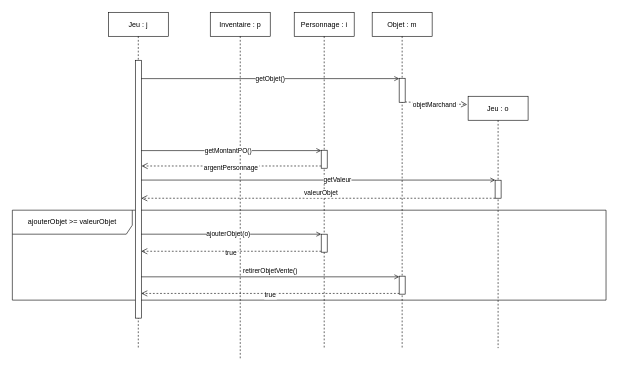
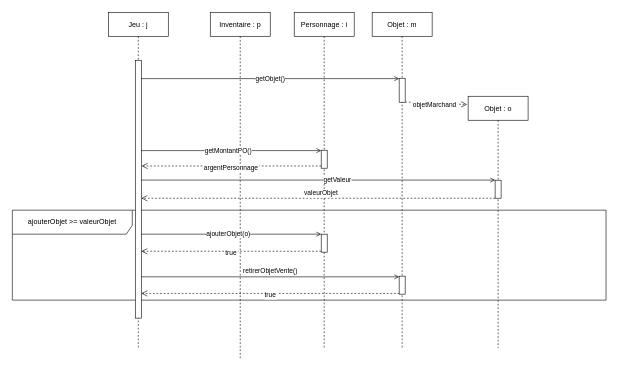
(498, 109) -> (498, 109)
